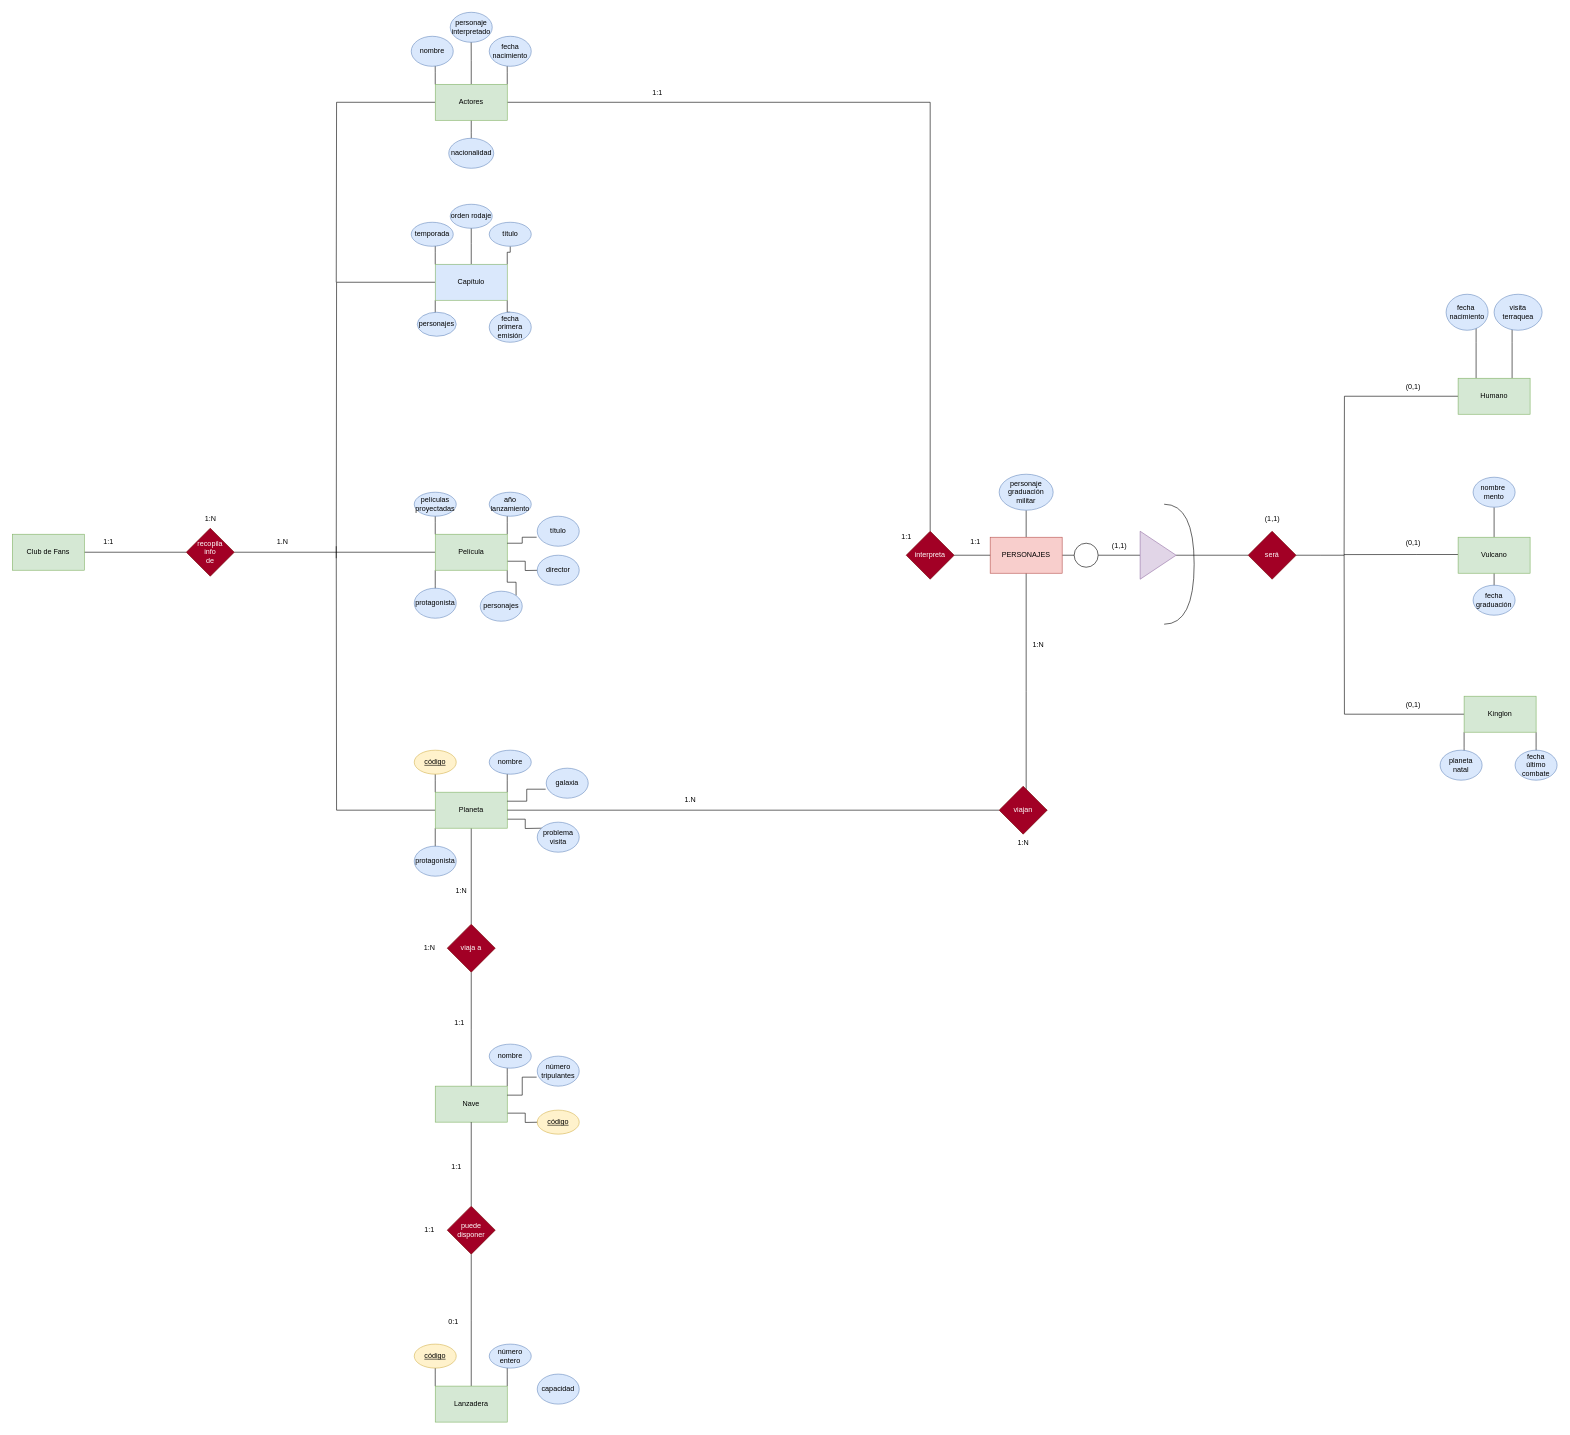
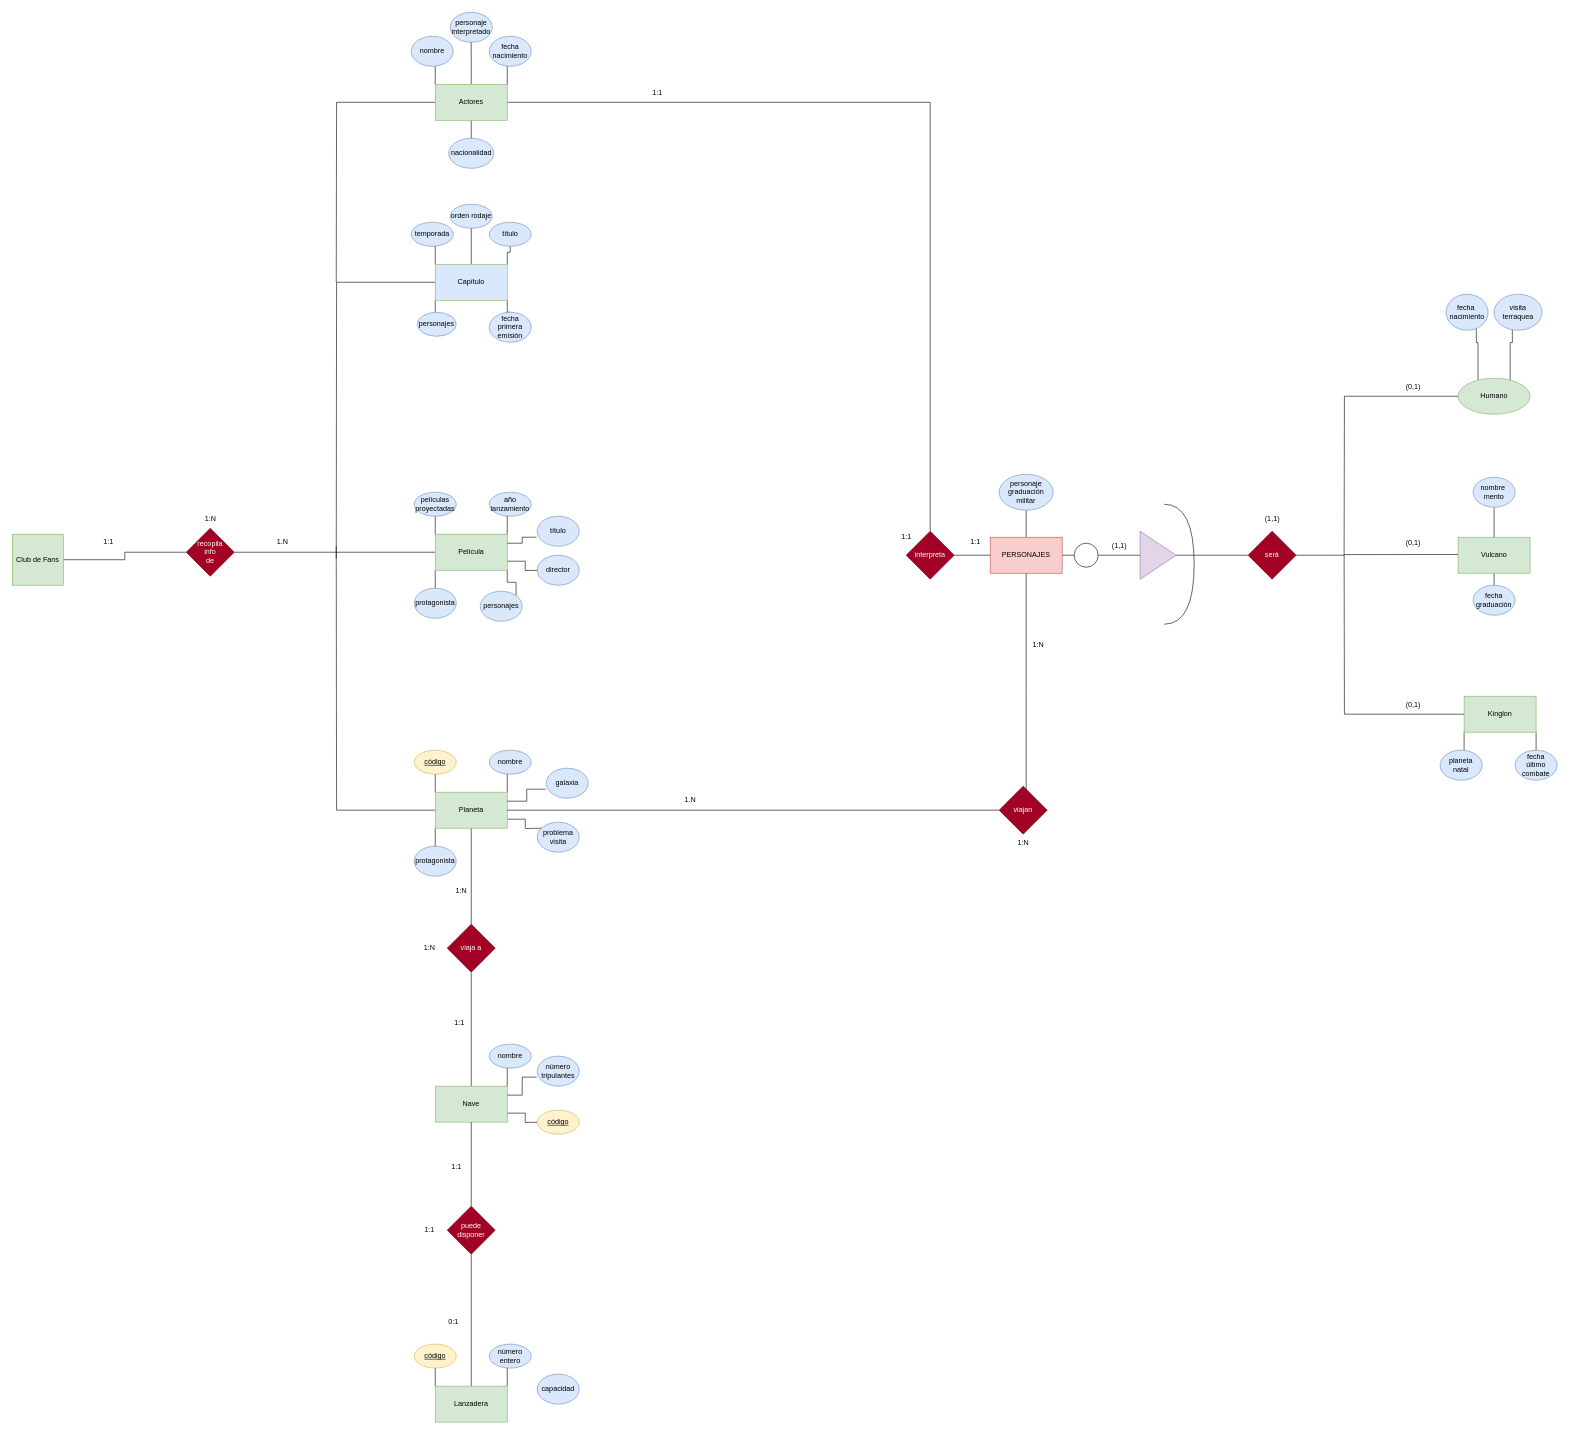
(1494, 396) -> (1494, 396)
(48, 552) -> (38, 560)
